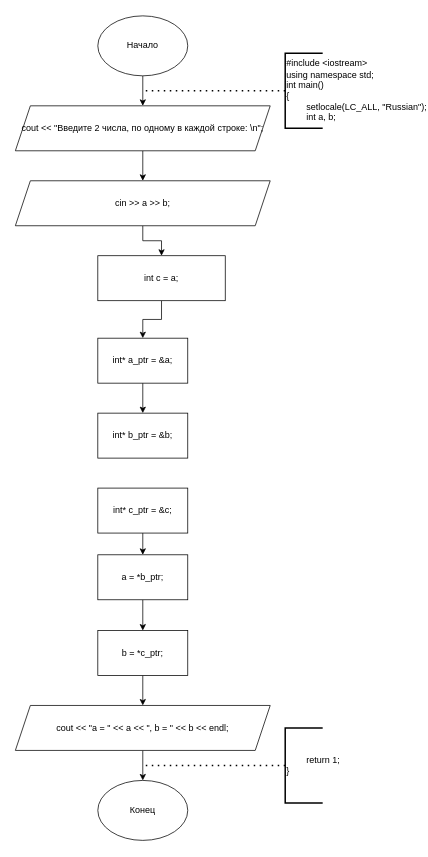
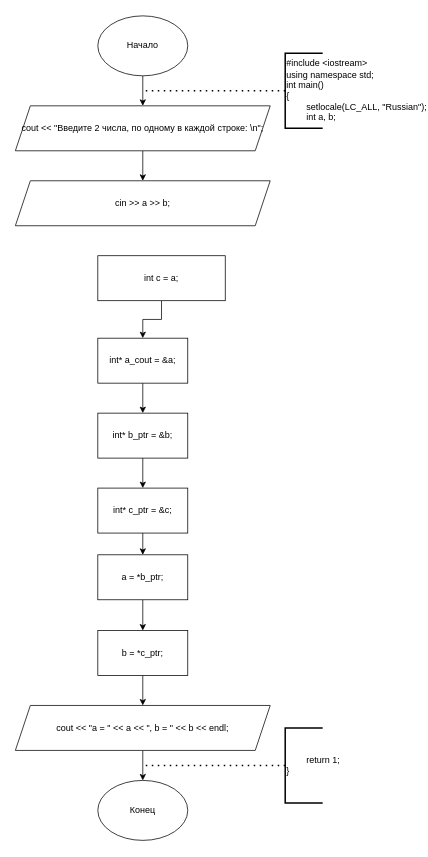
(149, 240) -> none
(143, 360) -> (143, 360)
none -> (143, 470)
